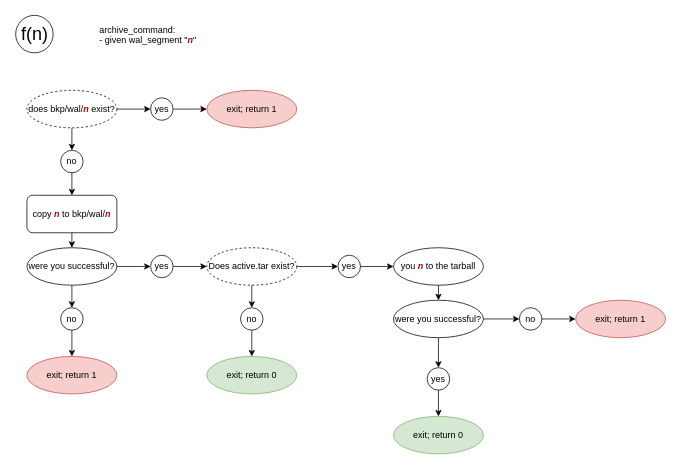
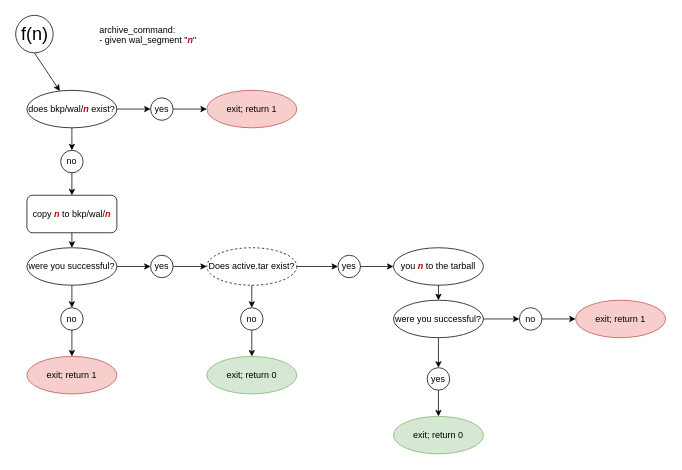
none -> (45, 70)
(72, 109) -> (72, 109)
